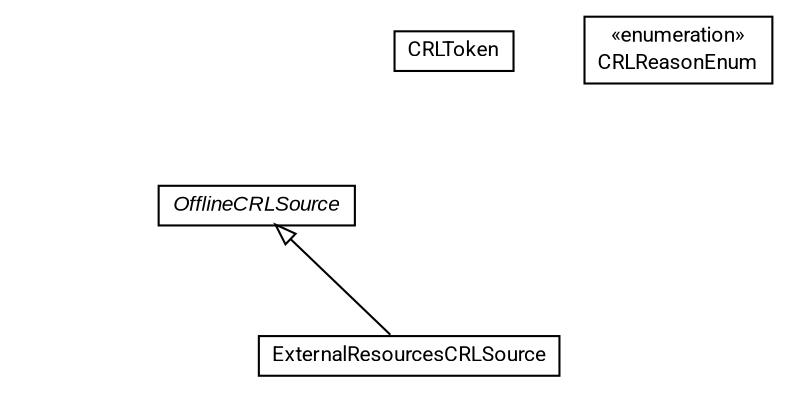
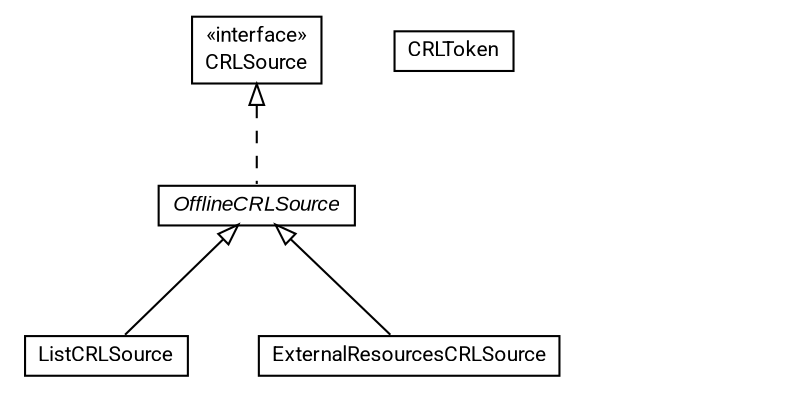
none -> (257, 50)
(678, 50) -> none
none -> (106, 355)
